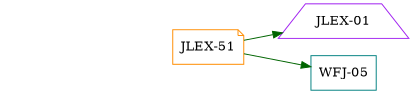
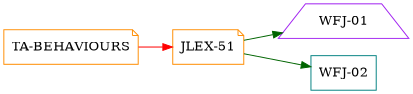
(344, 21) -> (344, 21)
none -> (71, 47)
(344, 73) -> (344, 73)
